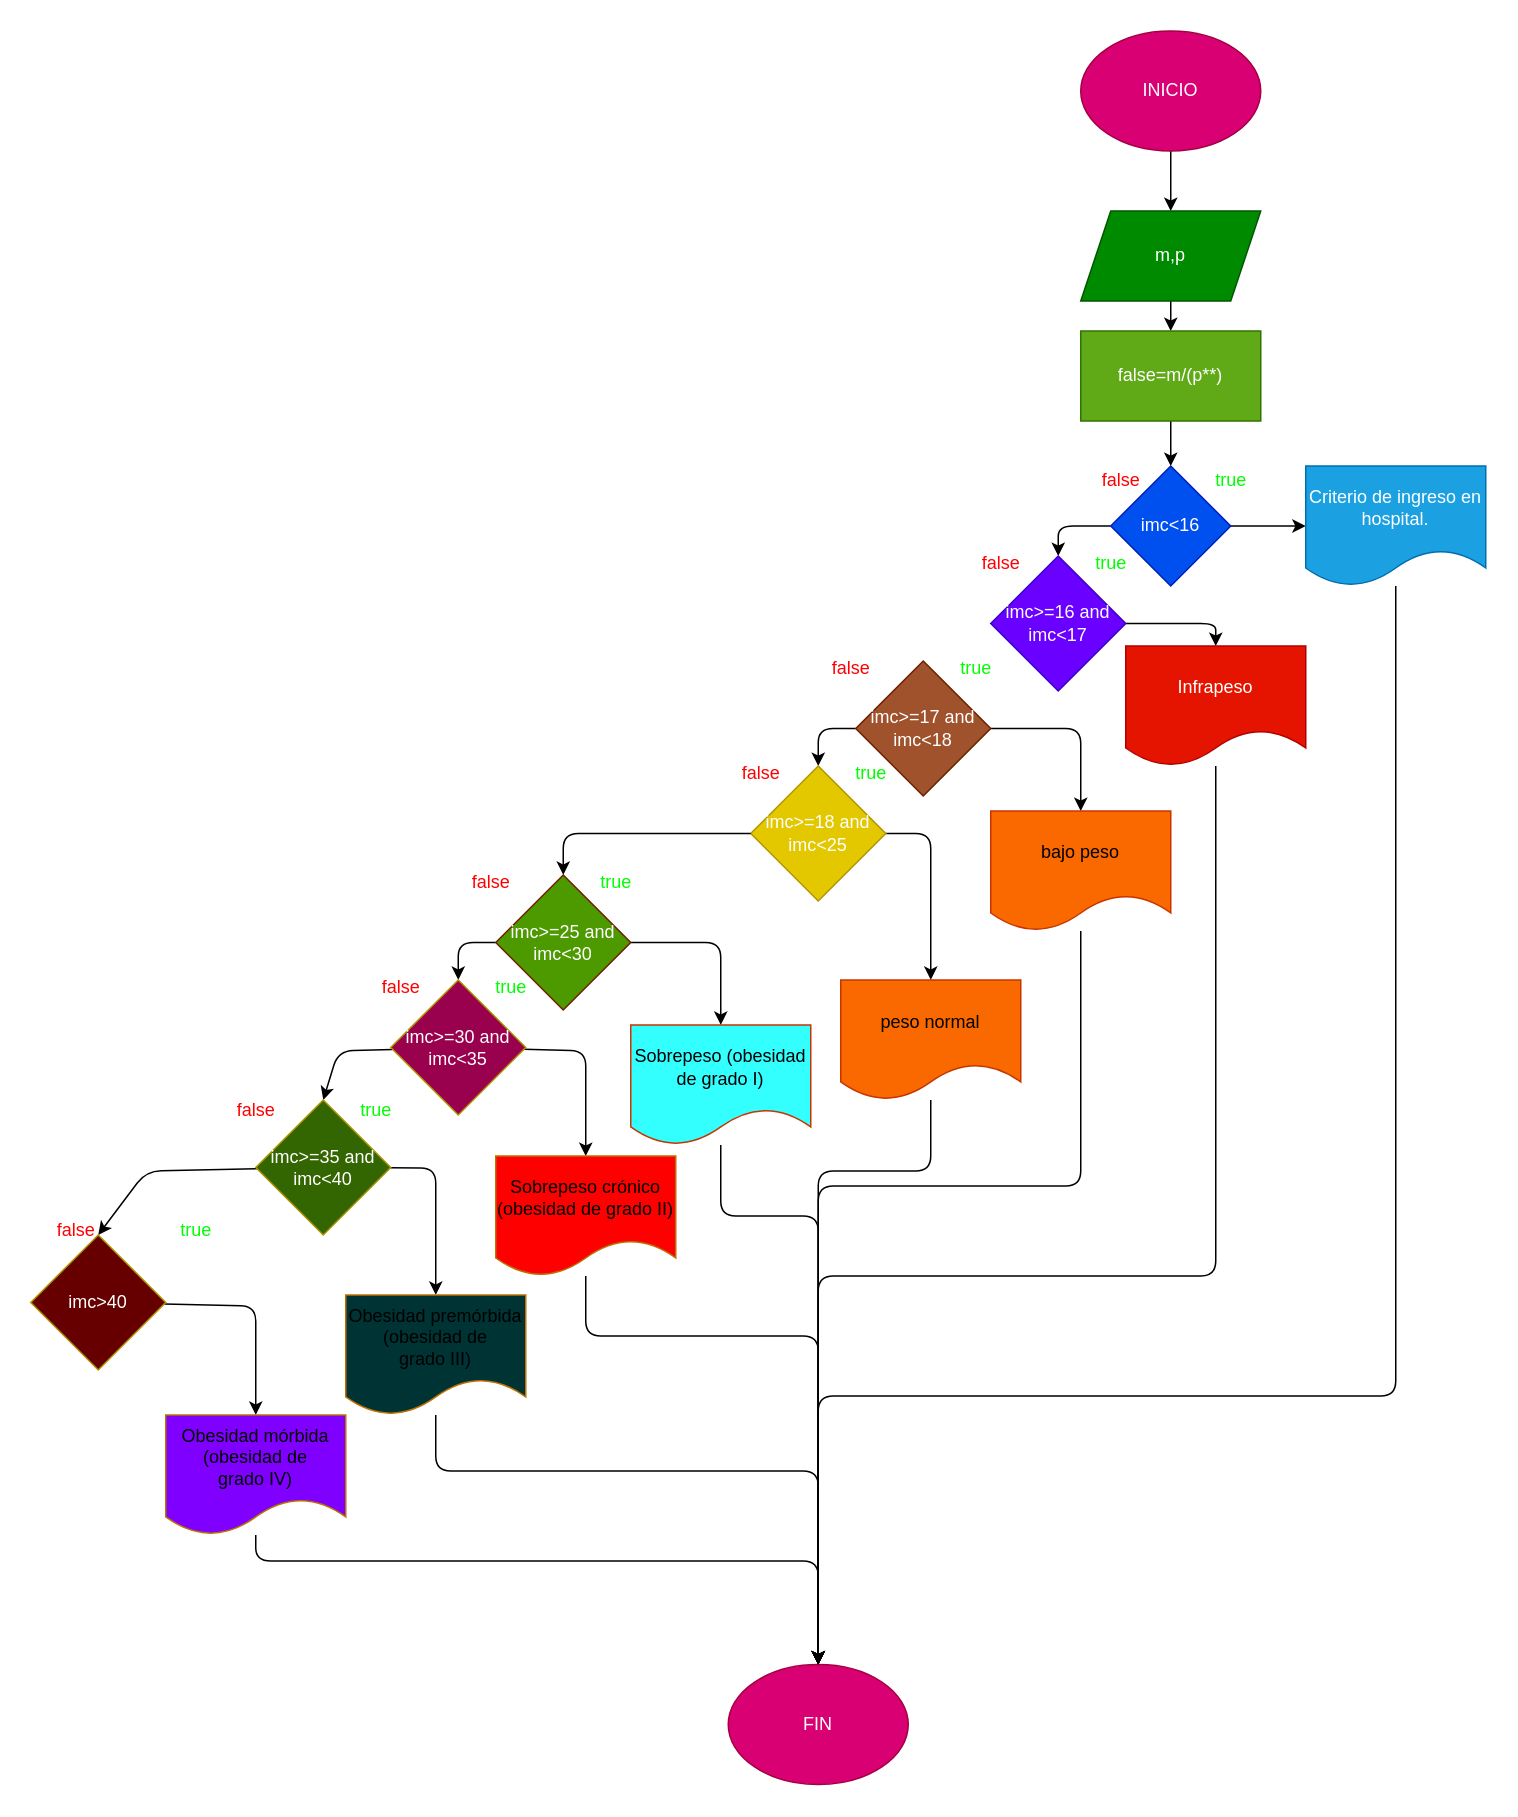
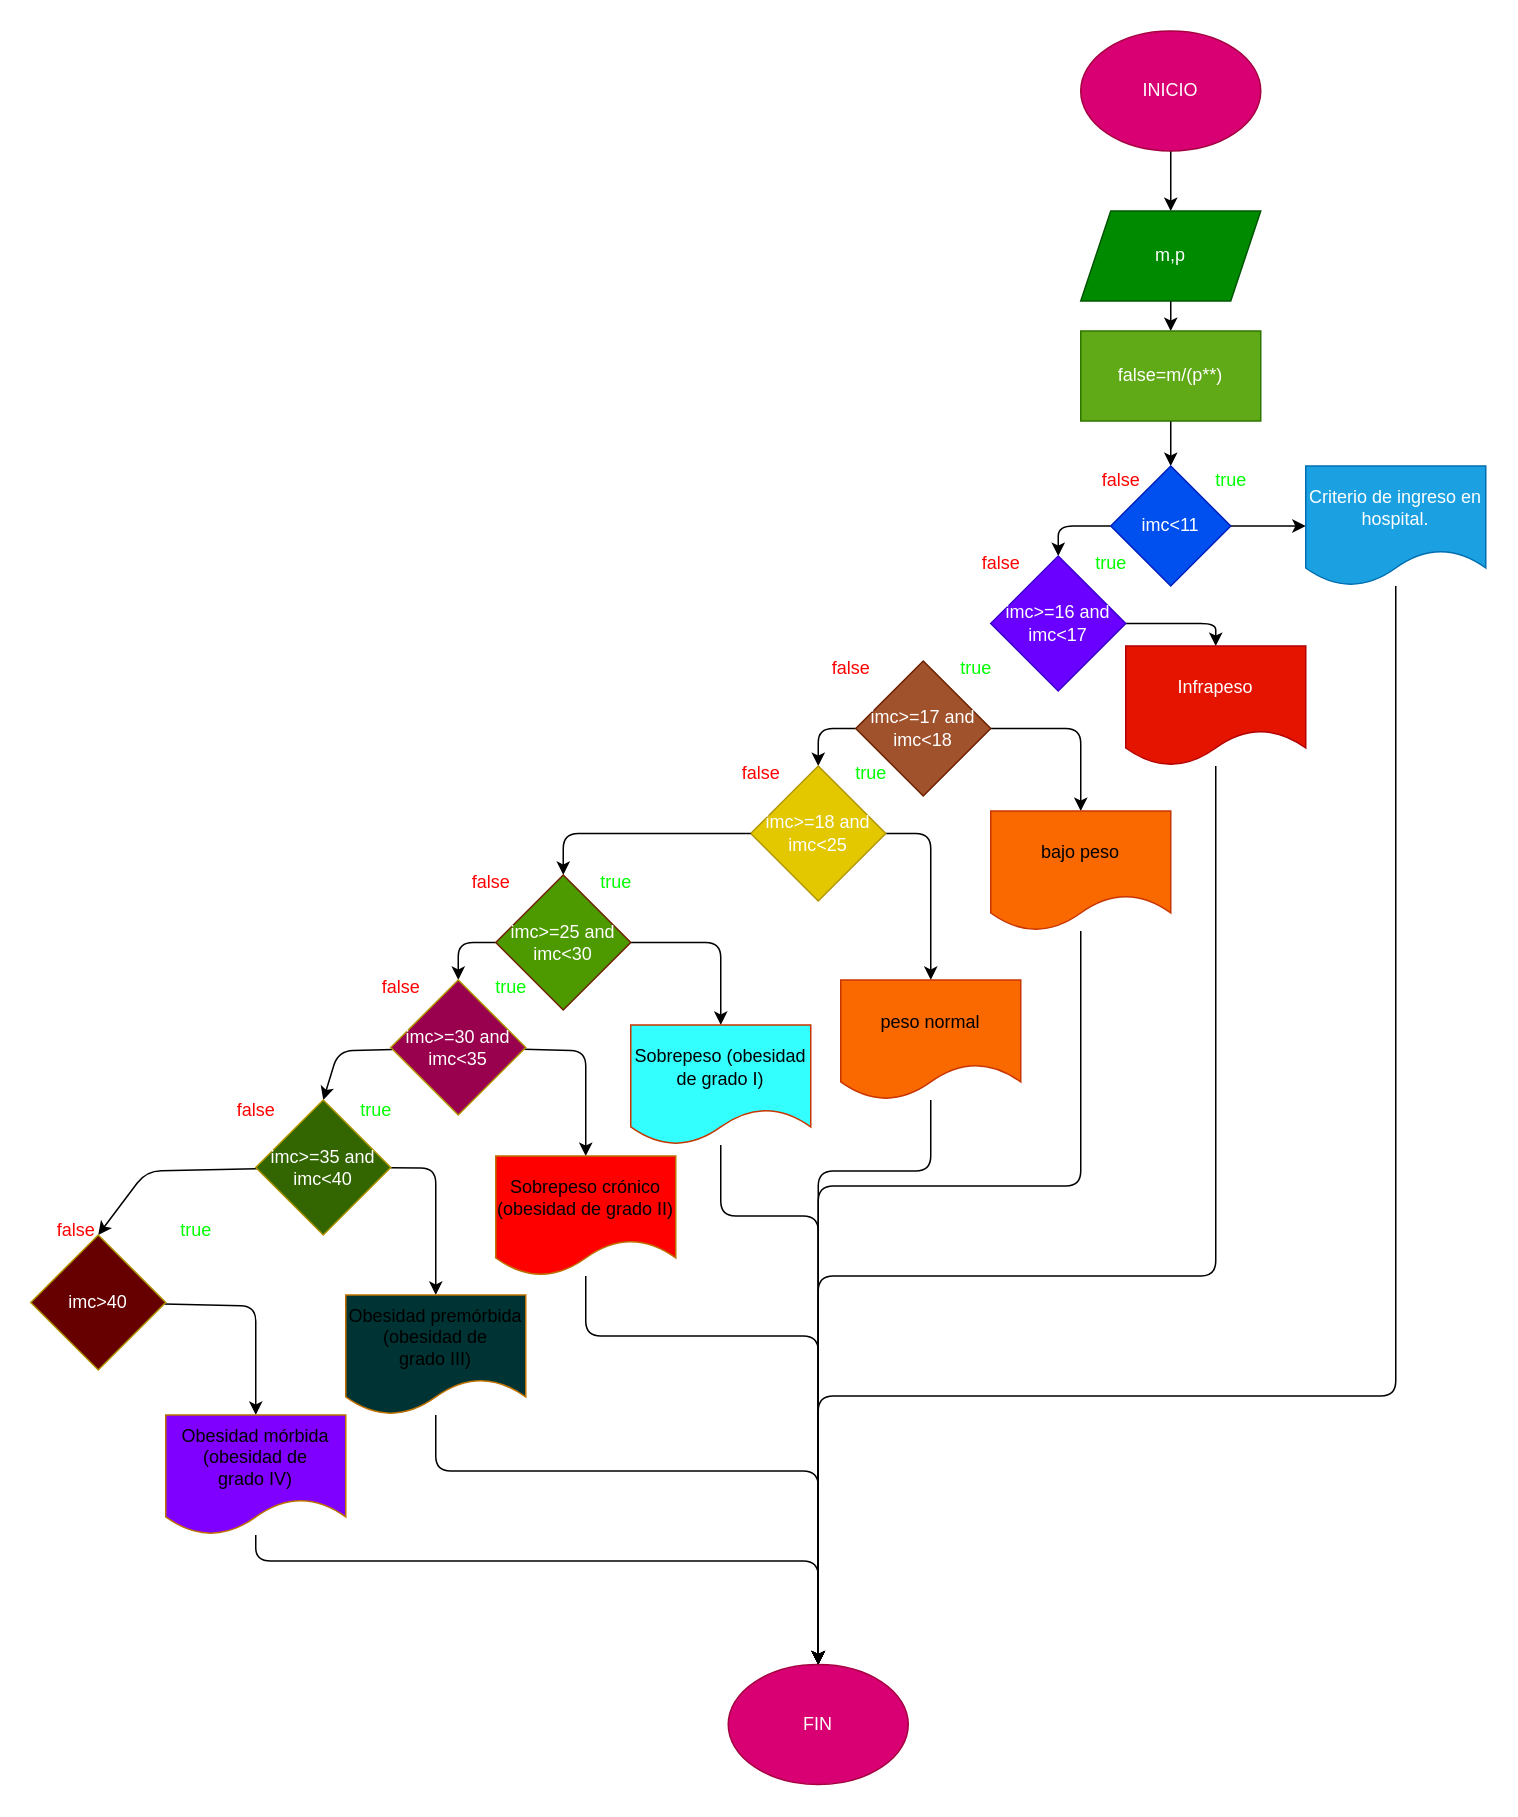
(1171, 526) -> (1171, 526)
